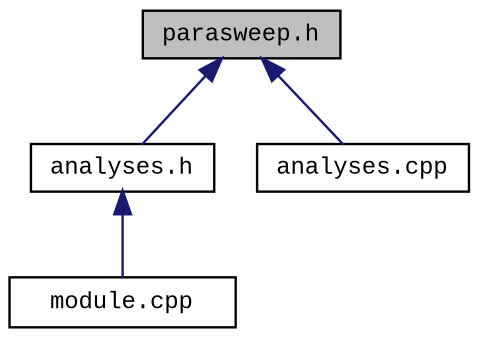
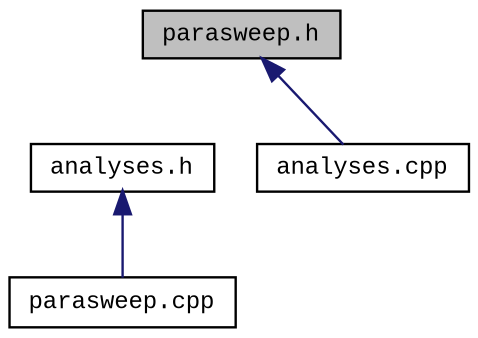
(174, 110) -> none
(123, 302) -> (123, 302)
